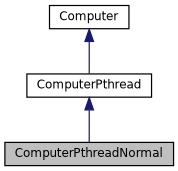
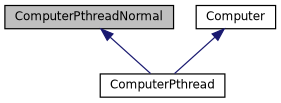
(89, 126) -> (130, 55)
